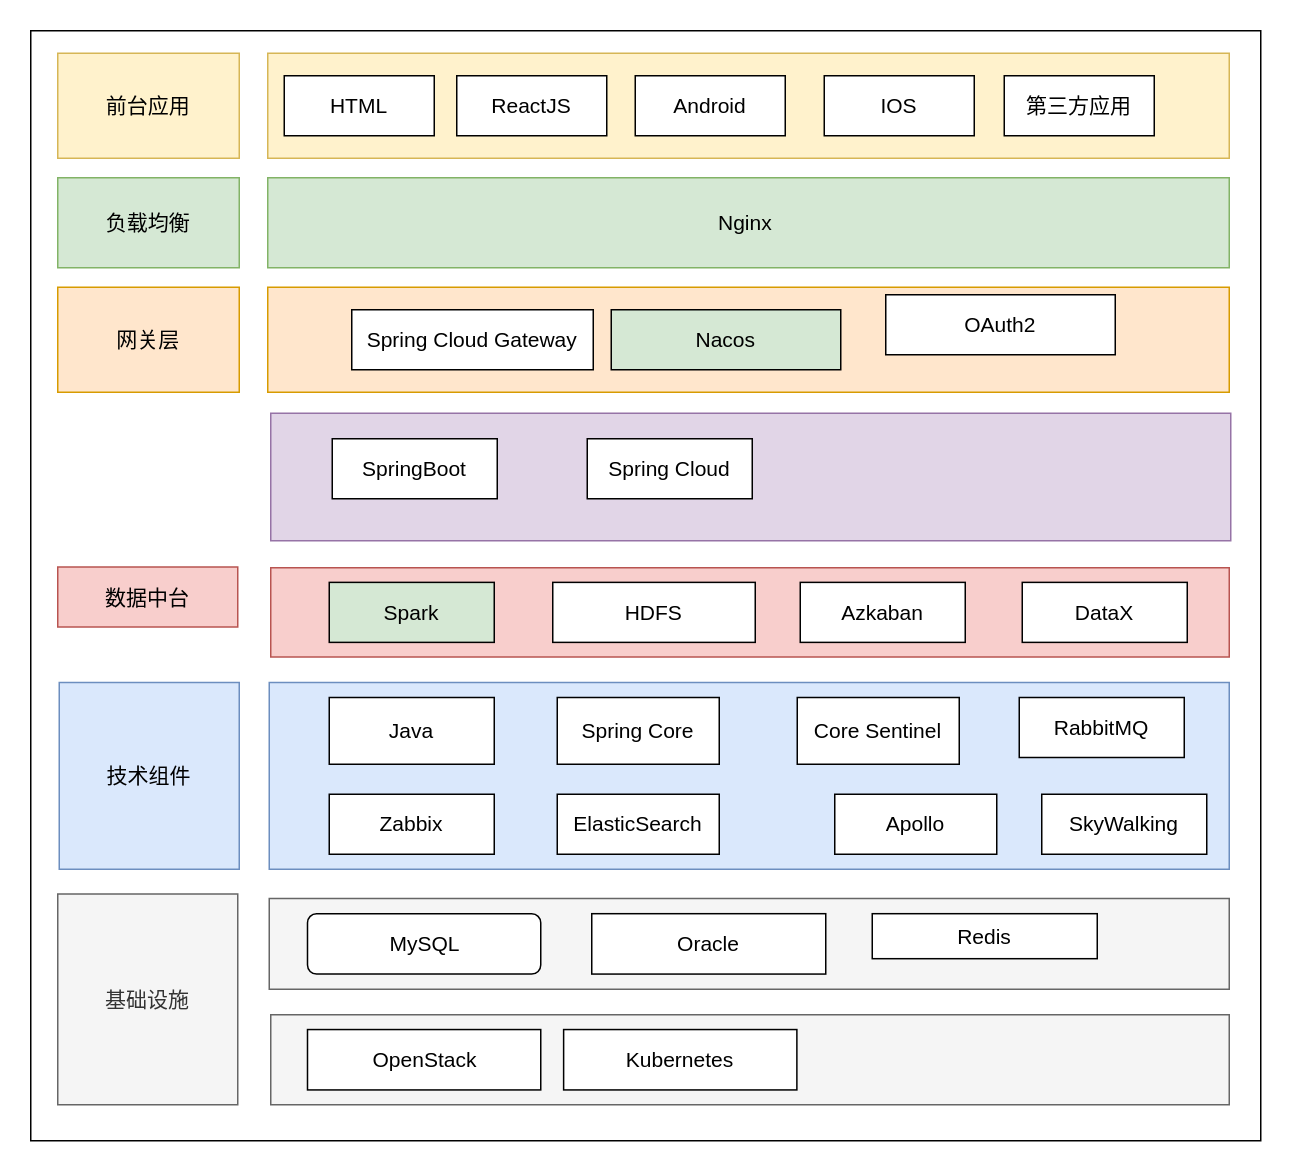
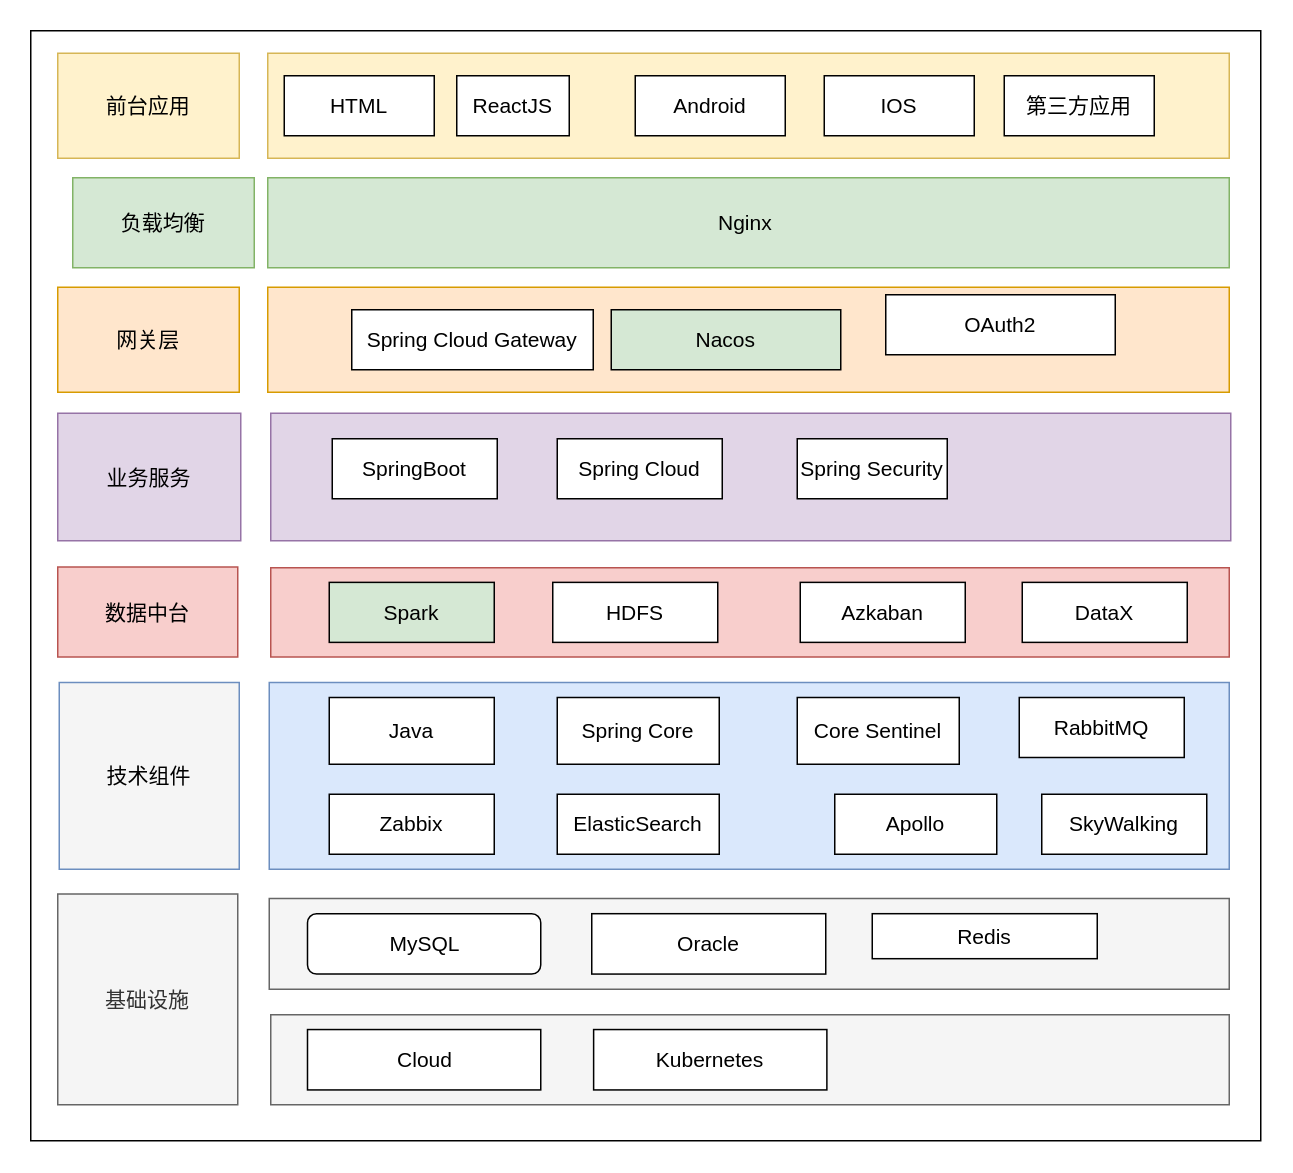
(532, 106) -> (513, 106)
(149, 223) -> (164, 223)
(670, 469) -> (640, 469)
none -> (872, 469)
none -> (149, 477)
(148, 597) -> (148, 612)
(654, 612) -> (635, 612)
(149, 776) -> (149, 776)
(425, 1060) -> (425, 1060)
(680, 1060) -> (710, 1060)
